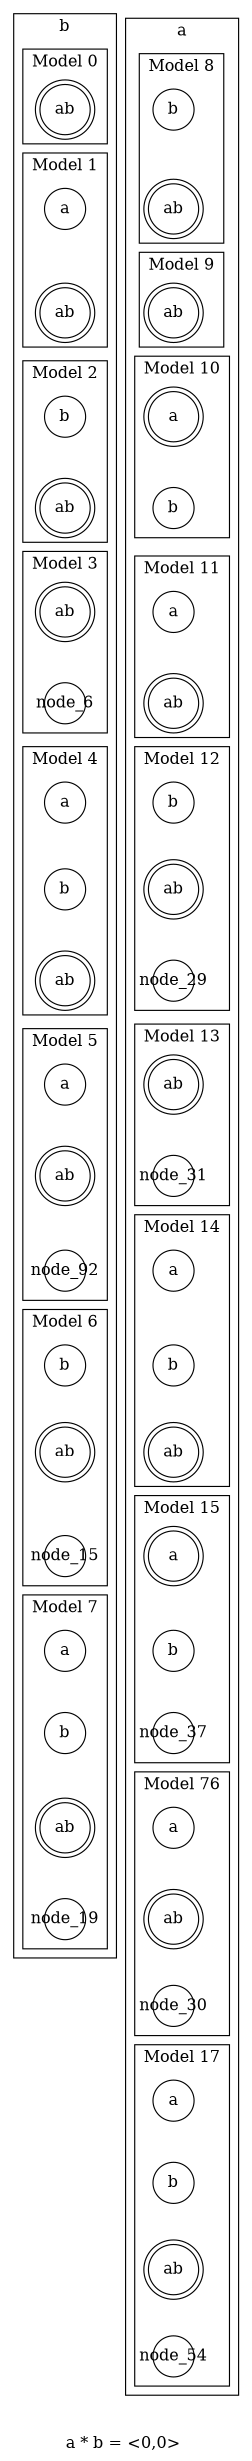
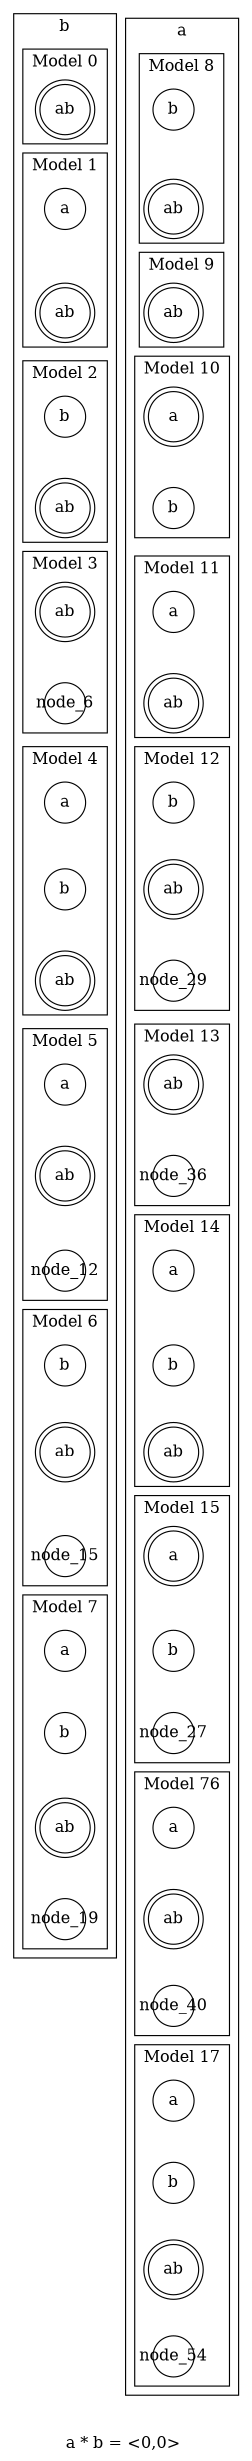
(174, 1176) -> (174, 1176)
(65, 1271) -> (65, 1271)
(174, 1733) -> (174, 1733)
(174, 2006) -> (174, 2006)
